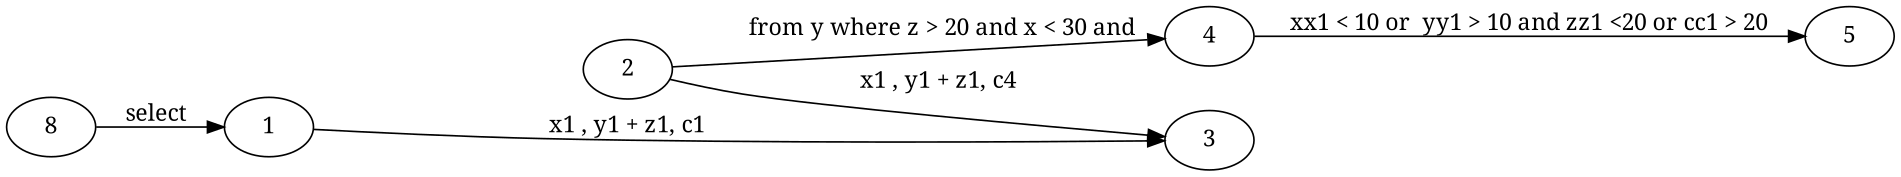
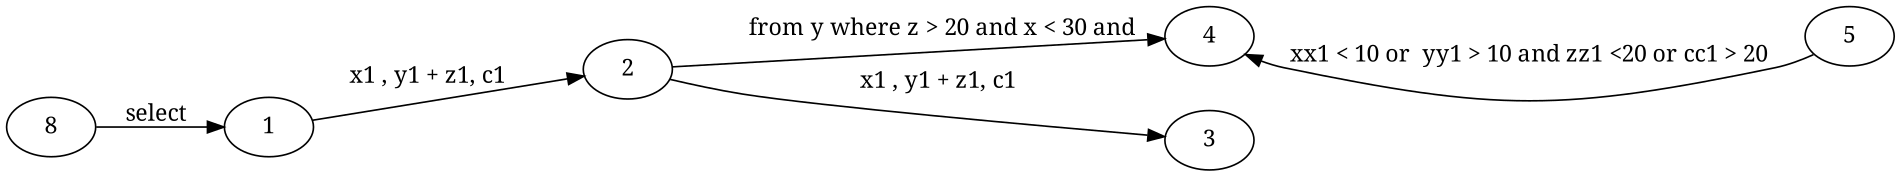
(1521, 36) -> (1538, 100)
(939, 82) -> (939, 82)
(730, 141) -> (440, 100)
